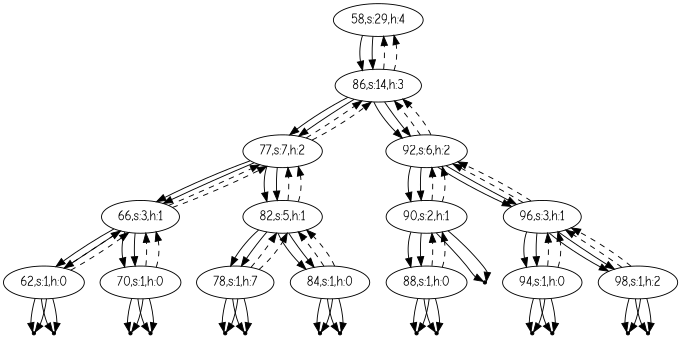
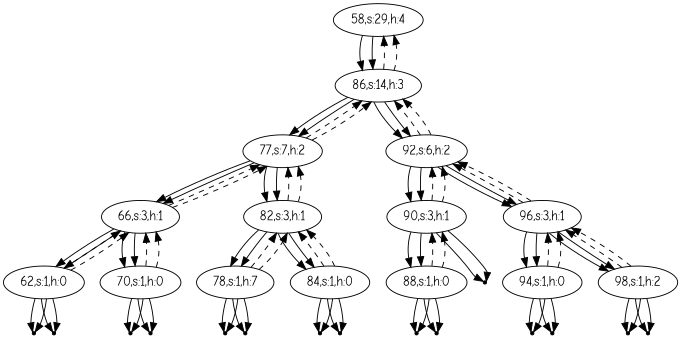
(283, 217) -> (283, 217)
(427, 217) -> (427, 217)
